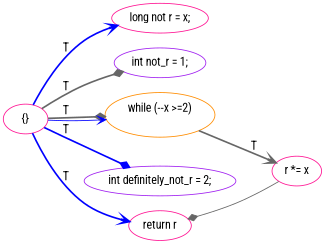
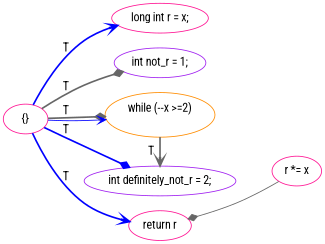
(160, 18) -> (160, 18)
(234, 145) -> (160, 147)
